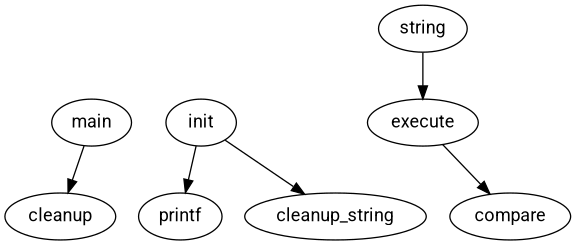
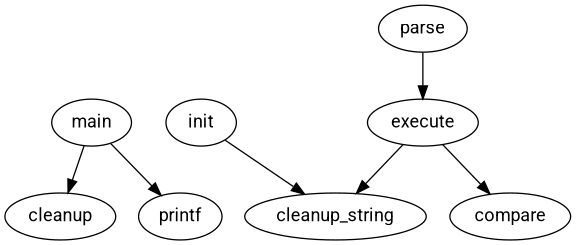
(423, 29) -> (423, 29)
(192, 163) -> (131, 165)
none -> (384, 164)
